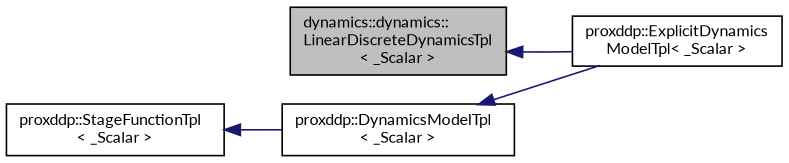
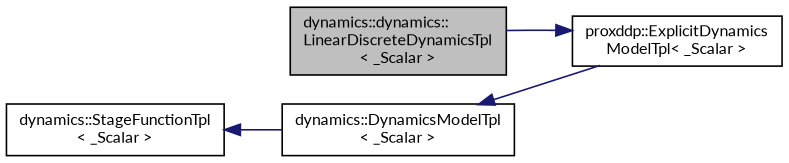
(547, 52) -> (531, 30)
(115, 130) -> (115, 130)
(398, 130) -> (398, 130)
